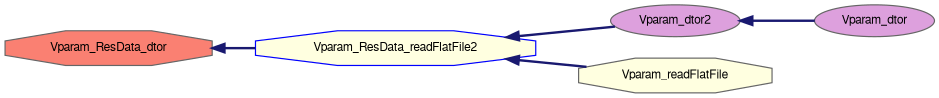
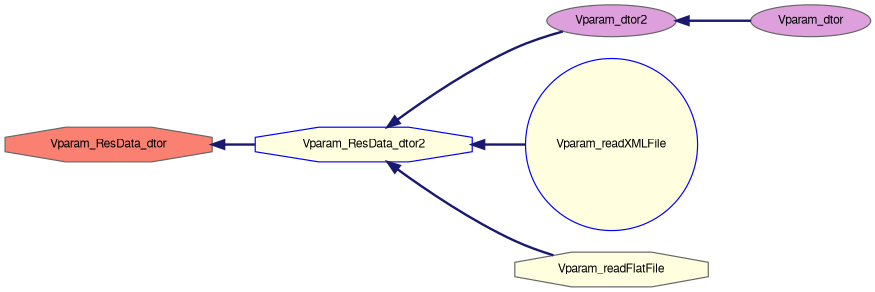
(396, 48) -> (364, 145)
none -> (612, 145)
